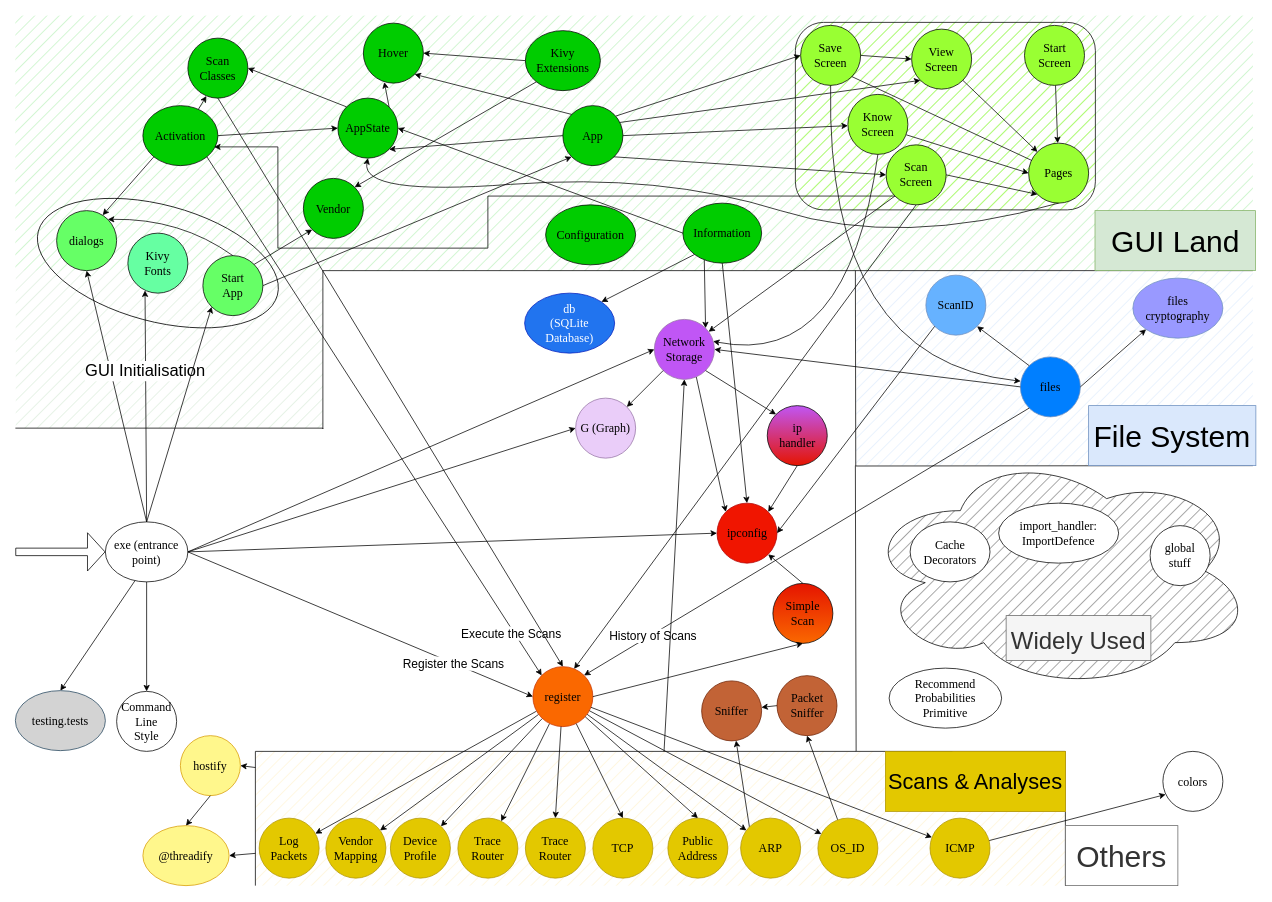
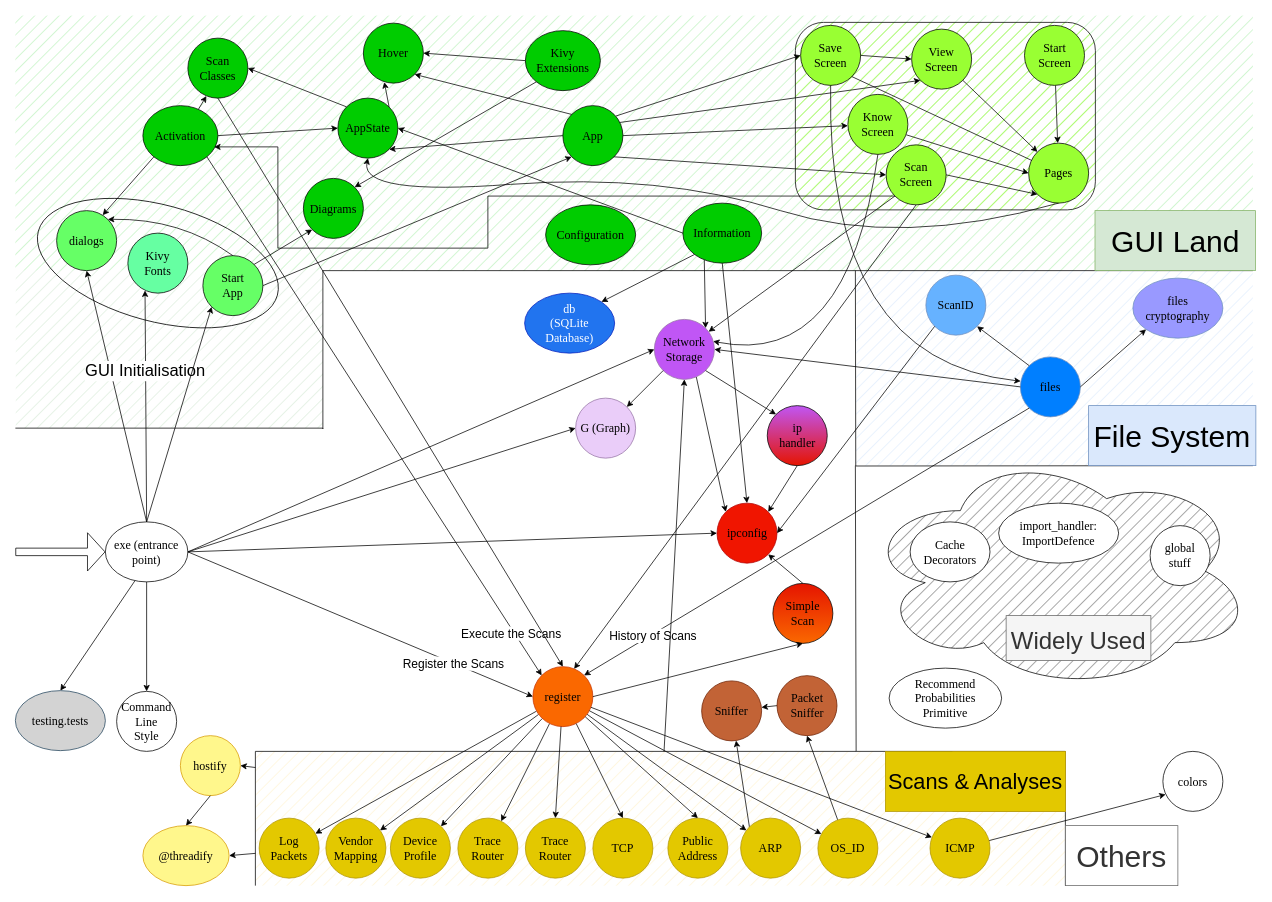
(333, 208) -> (333, 208)
